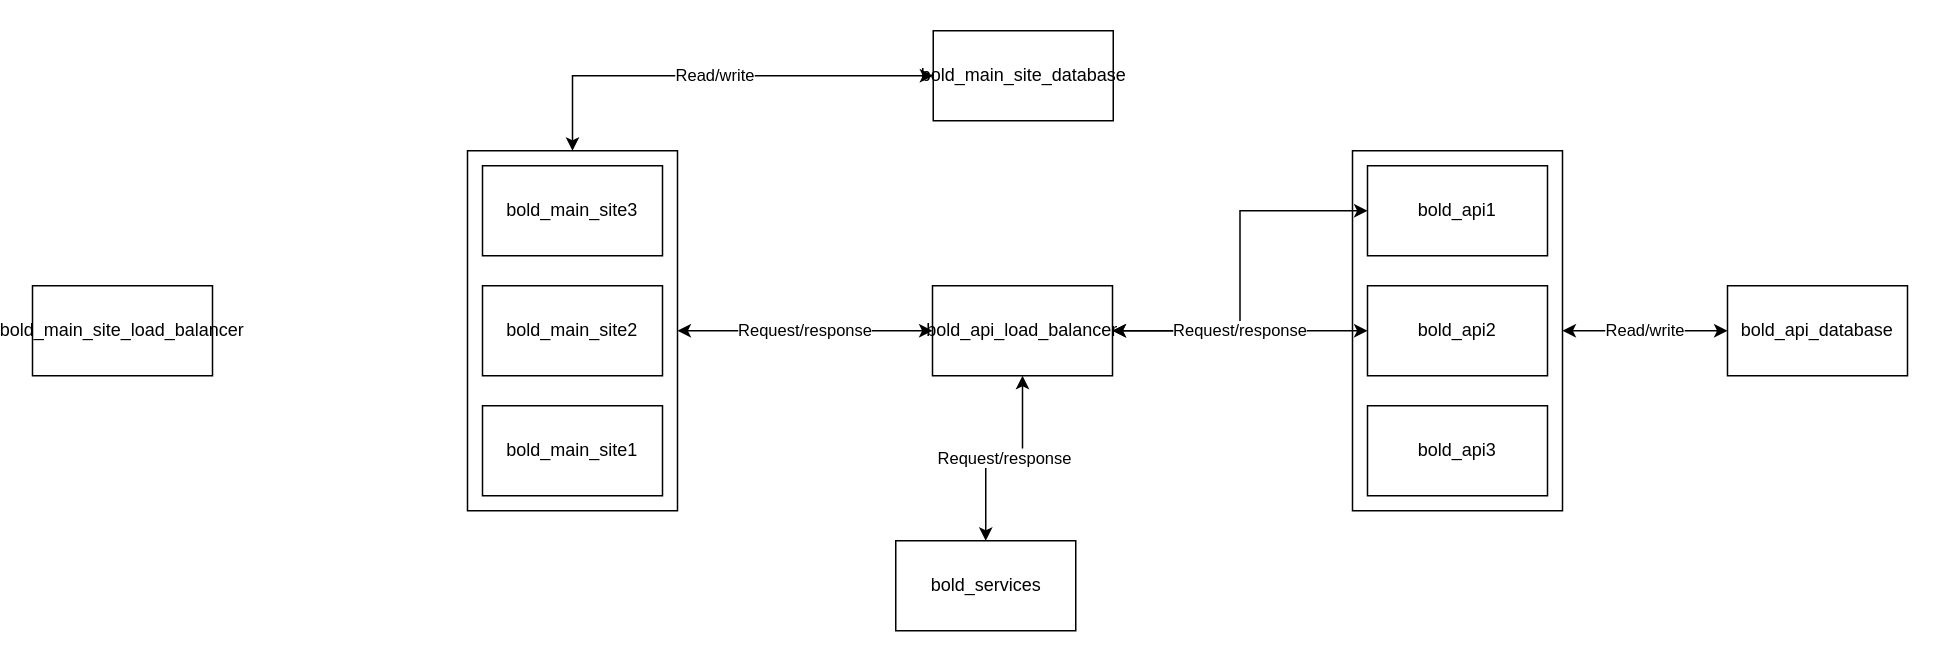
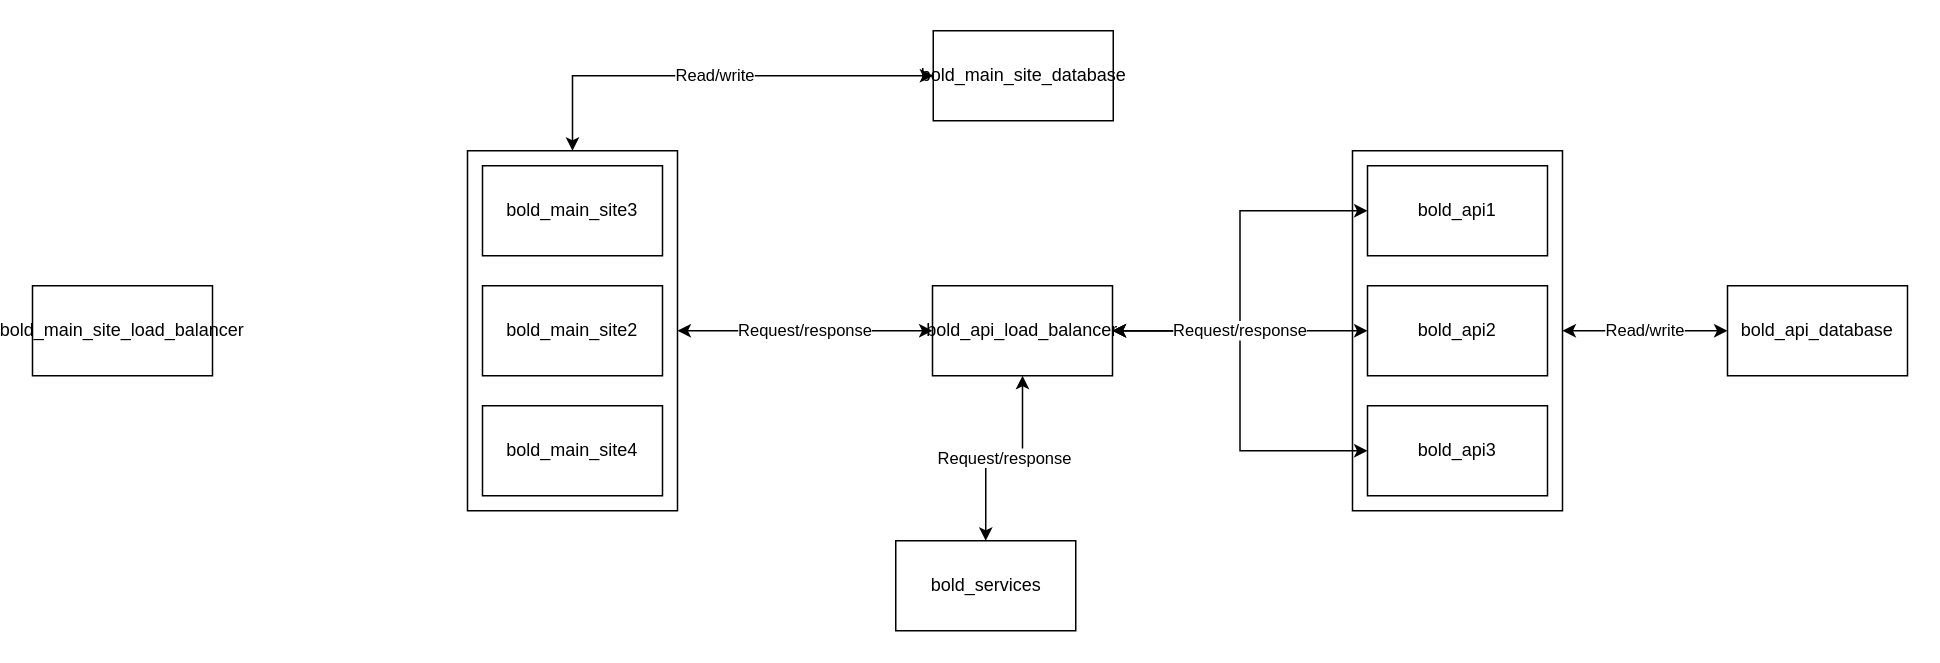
(572, 451) -> (572, 451)
none -> (1242, 451)
